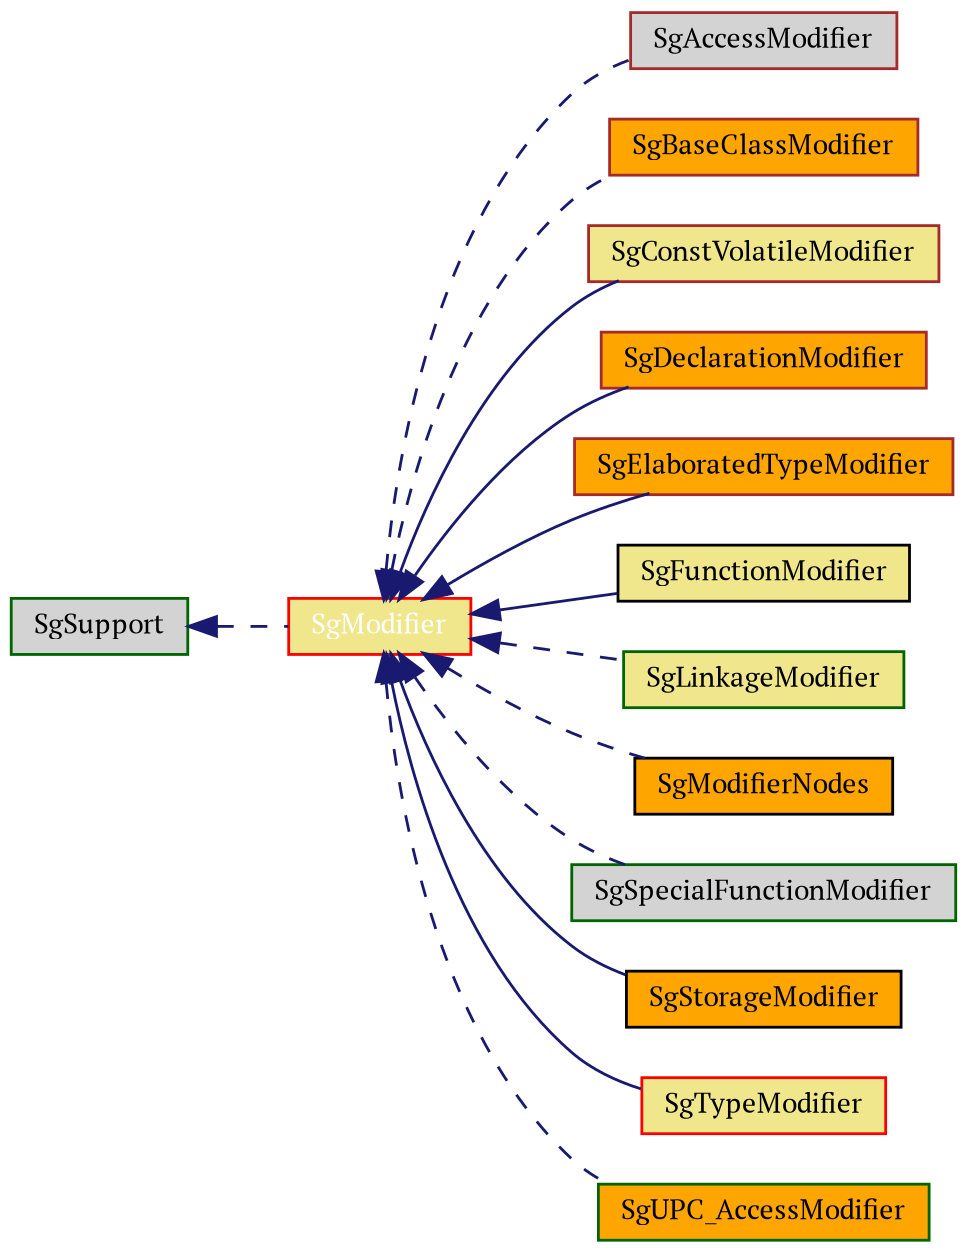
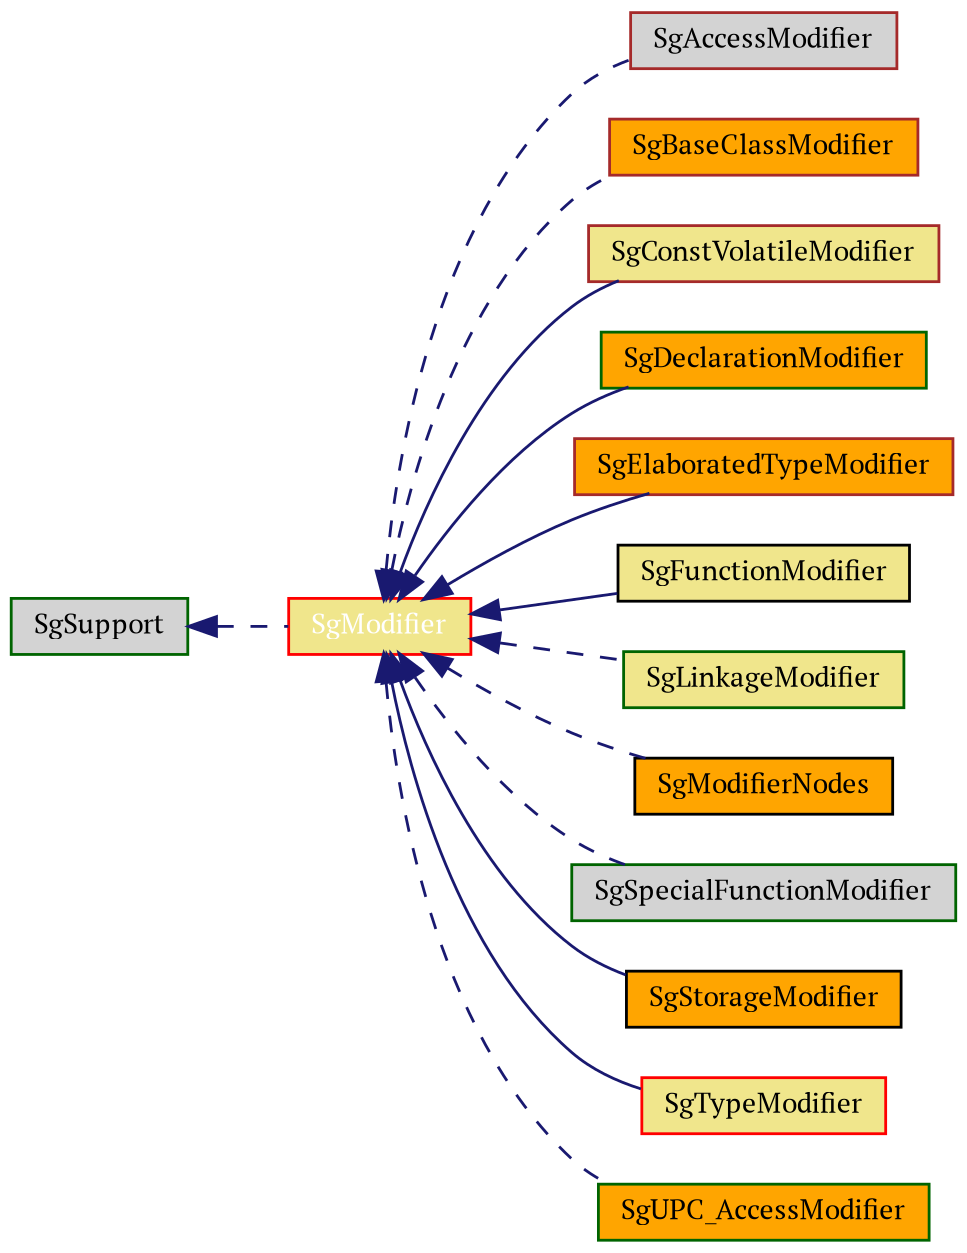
(764, 360) -> (764, 360)
